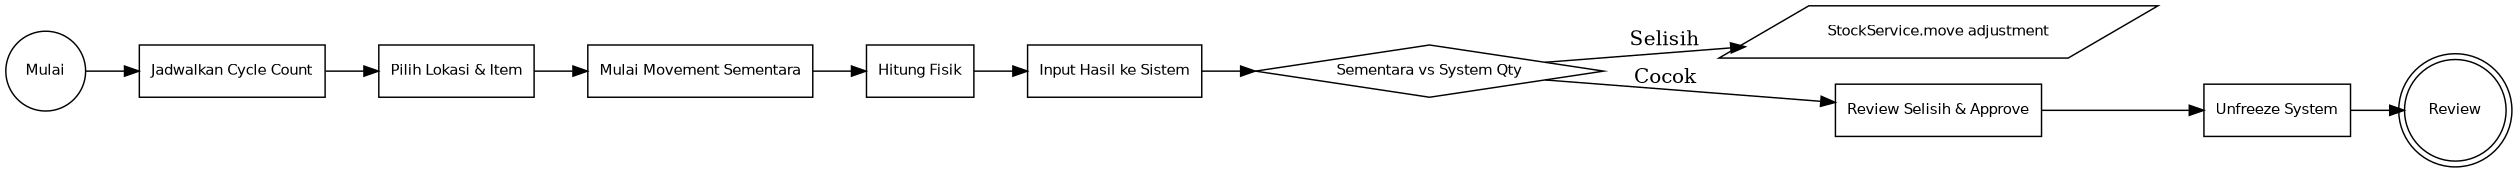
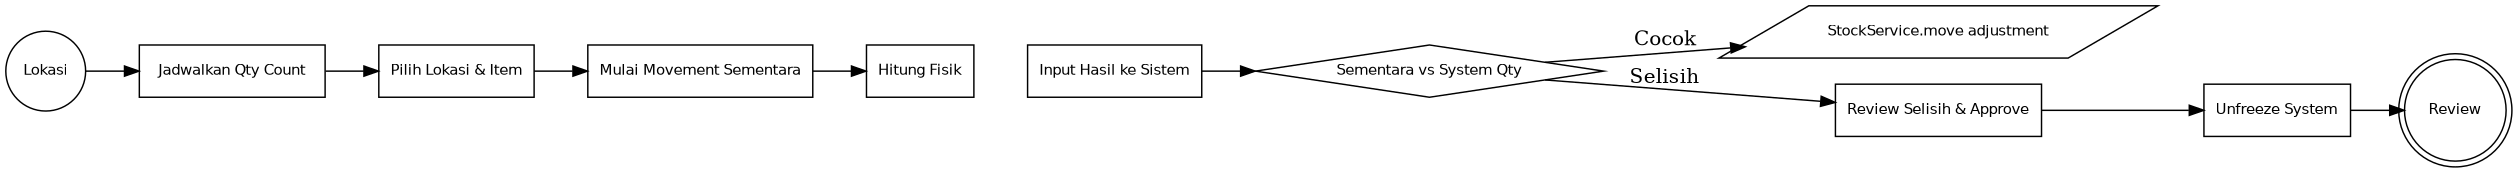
(1665, 40) -> (1665, 40)
(46, 71) -> (46, 71)
(232, 71) -> (232, 71)
(993, 71) -> none
(1665, 78) -> (1665, 78)
